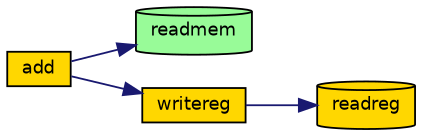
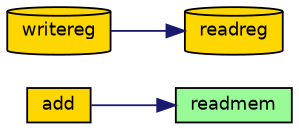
(194, 31) -> (234, 105)
(98, 83) -> none
(194, 105) -> (59, 31)
